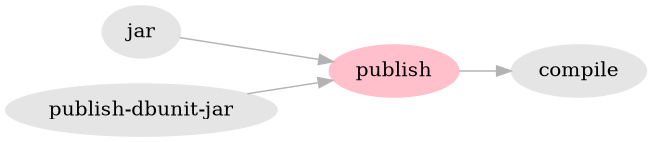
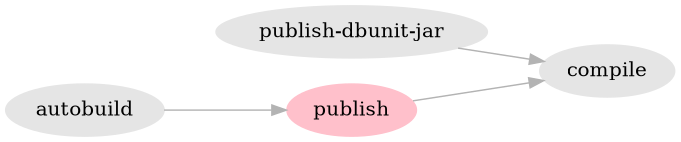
(141, 32) -> (85, 110)
(283, 88) -> (494, 54)
